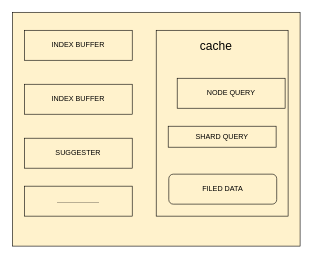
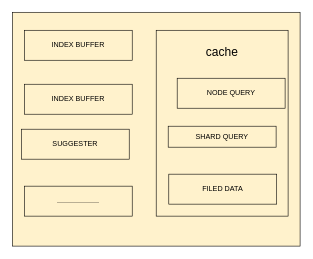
(216, 45) -> (222, 51)
(78, 153) -> (75, 144)
(223, 189) -> (223, 189)
